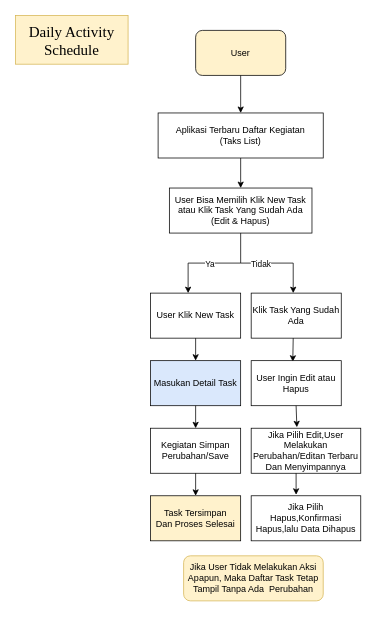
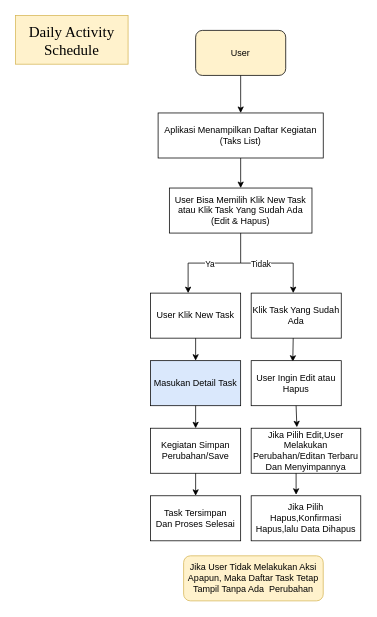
(240, 135) -> (240, 135)
(195, 518) -> (195, 518)
